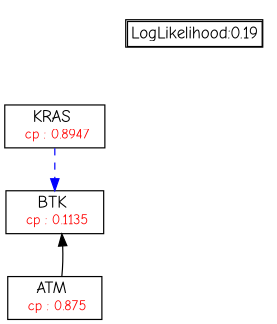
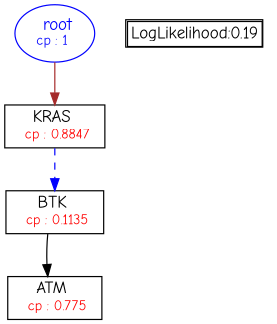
none -> (55, 33)
(58, 134) -> (58, 134)
(63, 261) -> (47, 249)
(58, 306) -> (58, 306)
